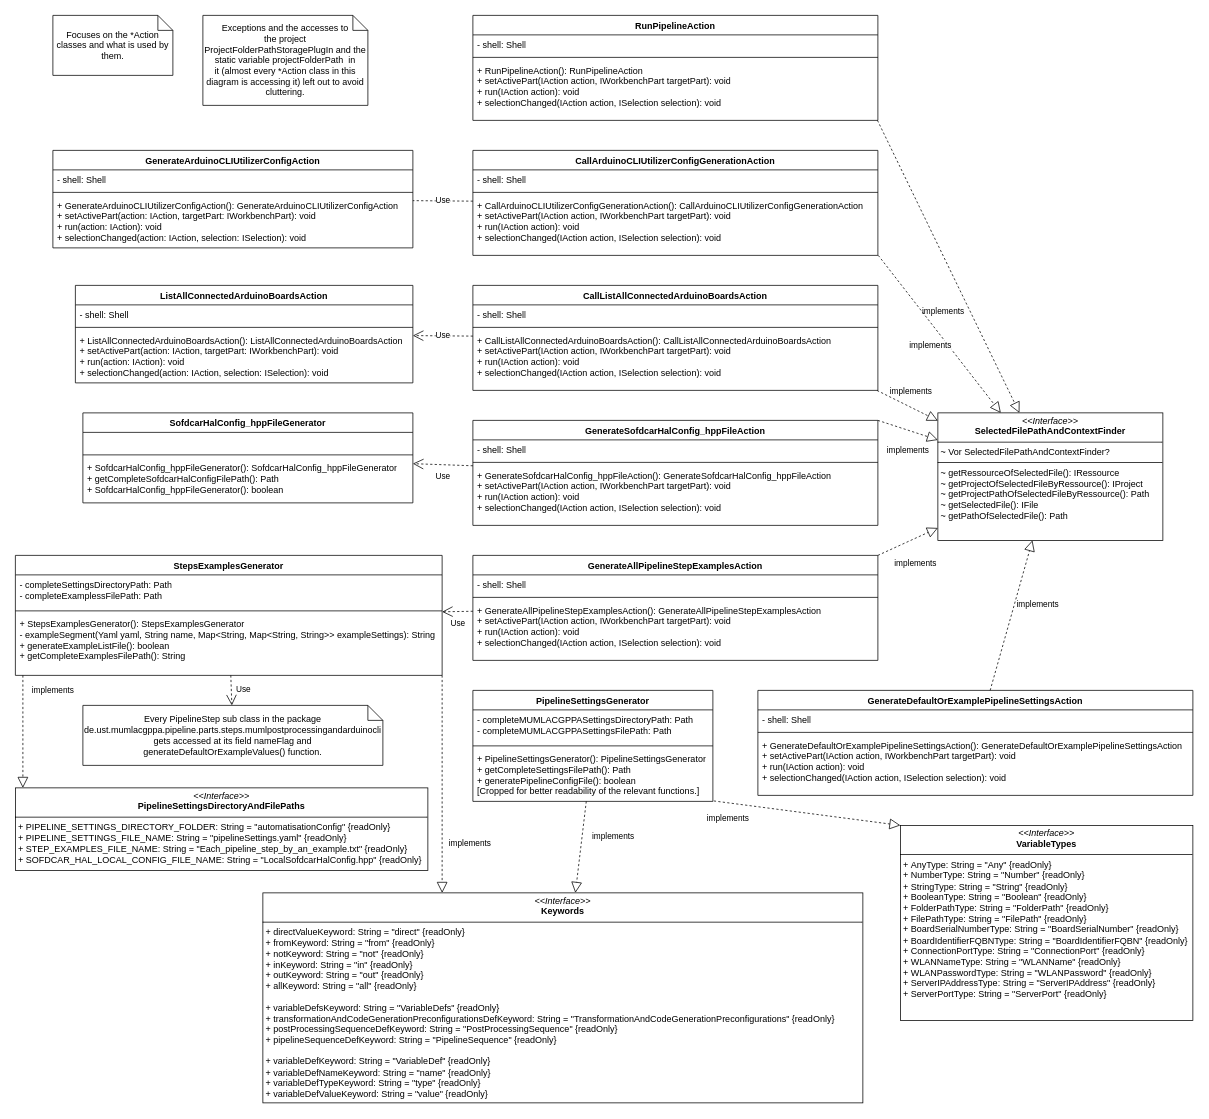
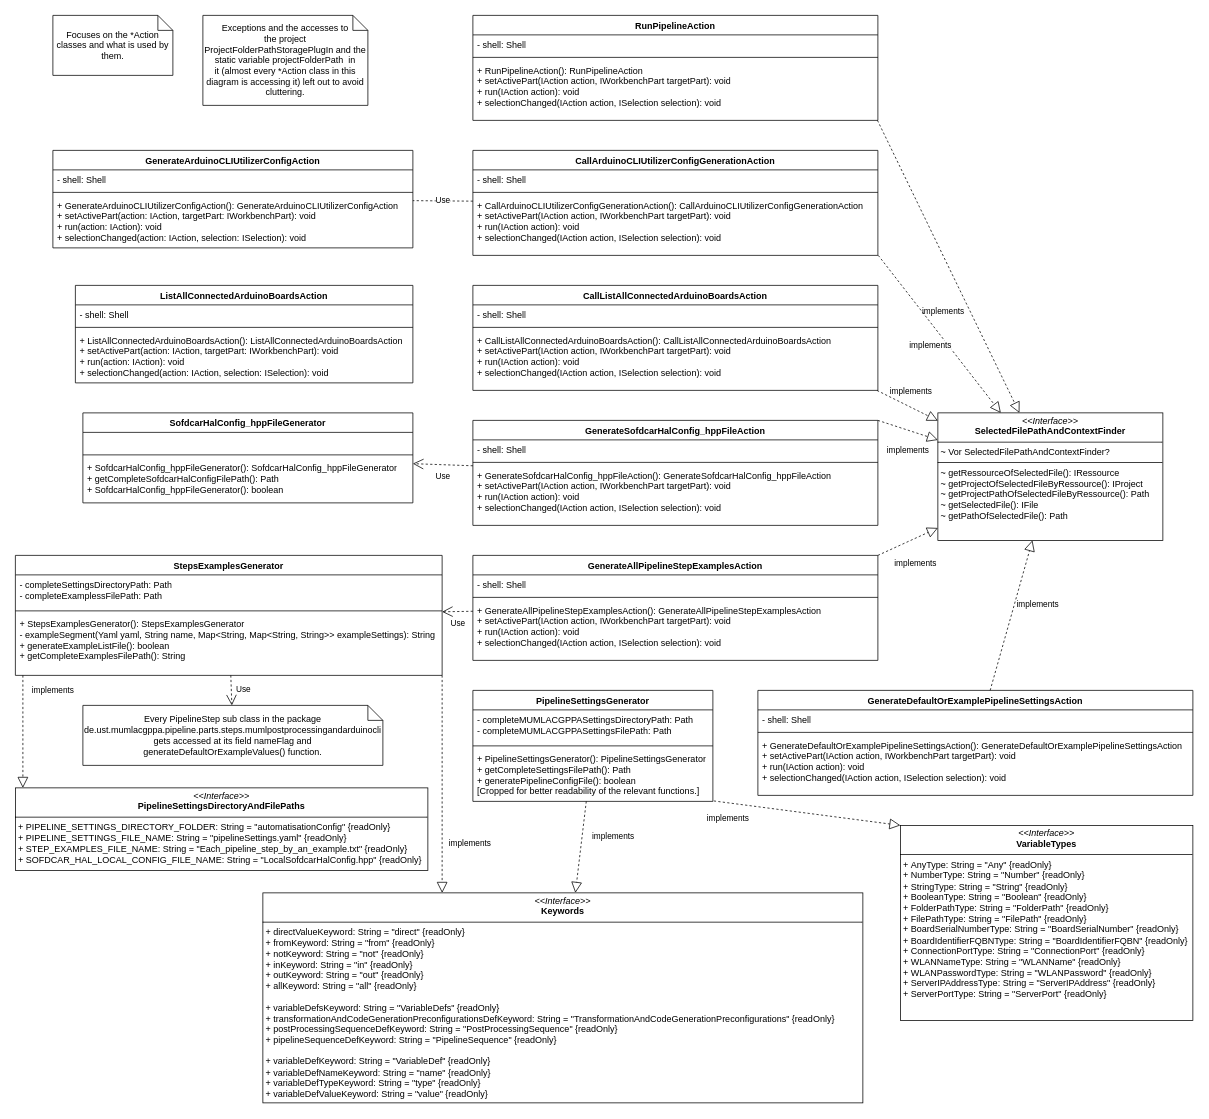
(433, 336) -> none
